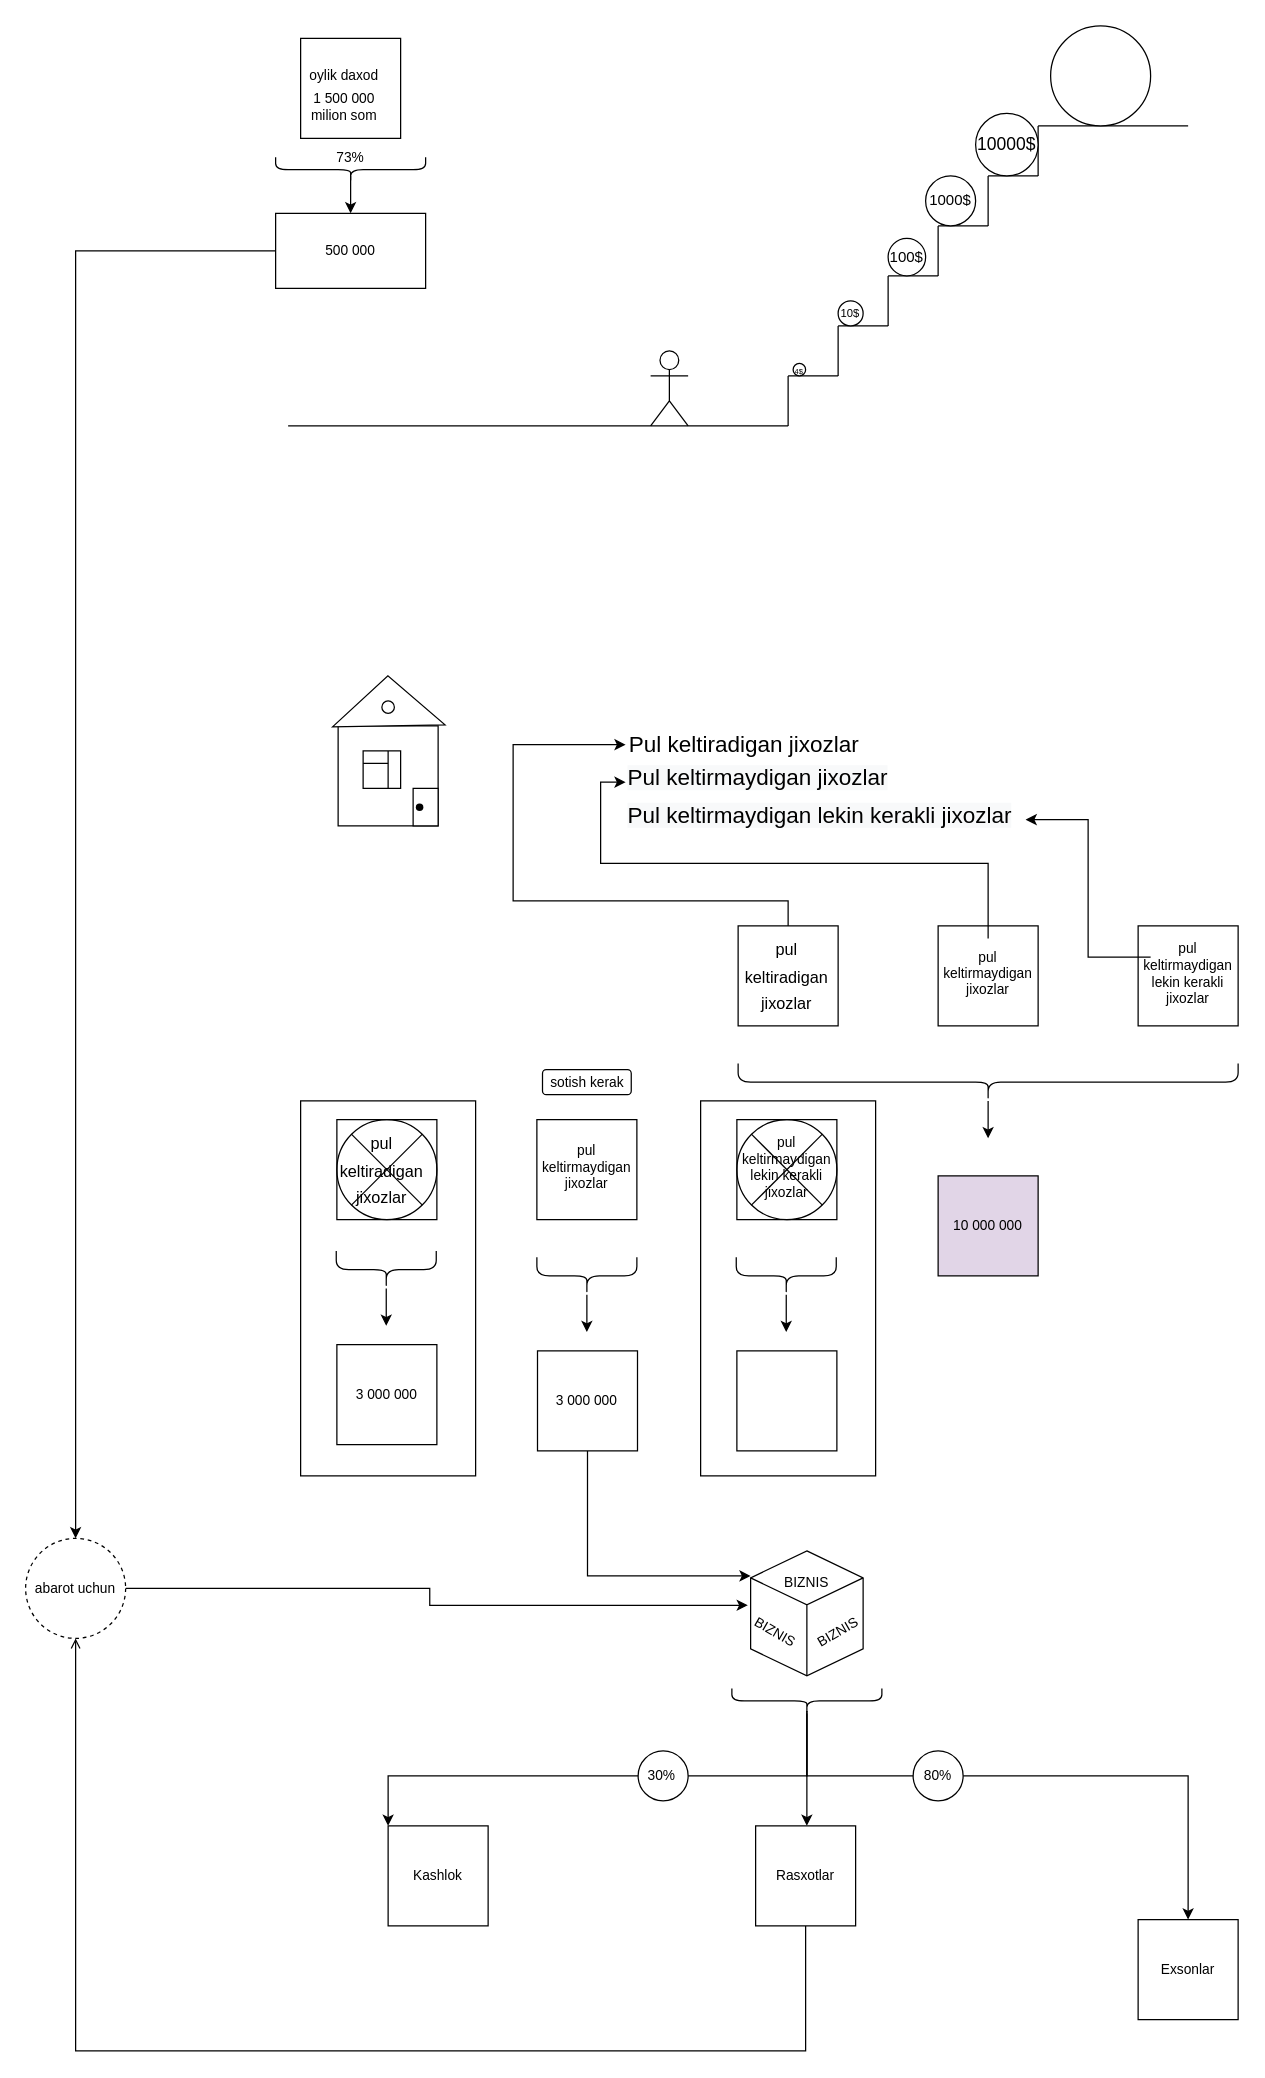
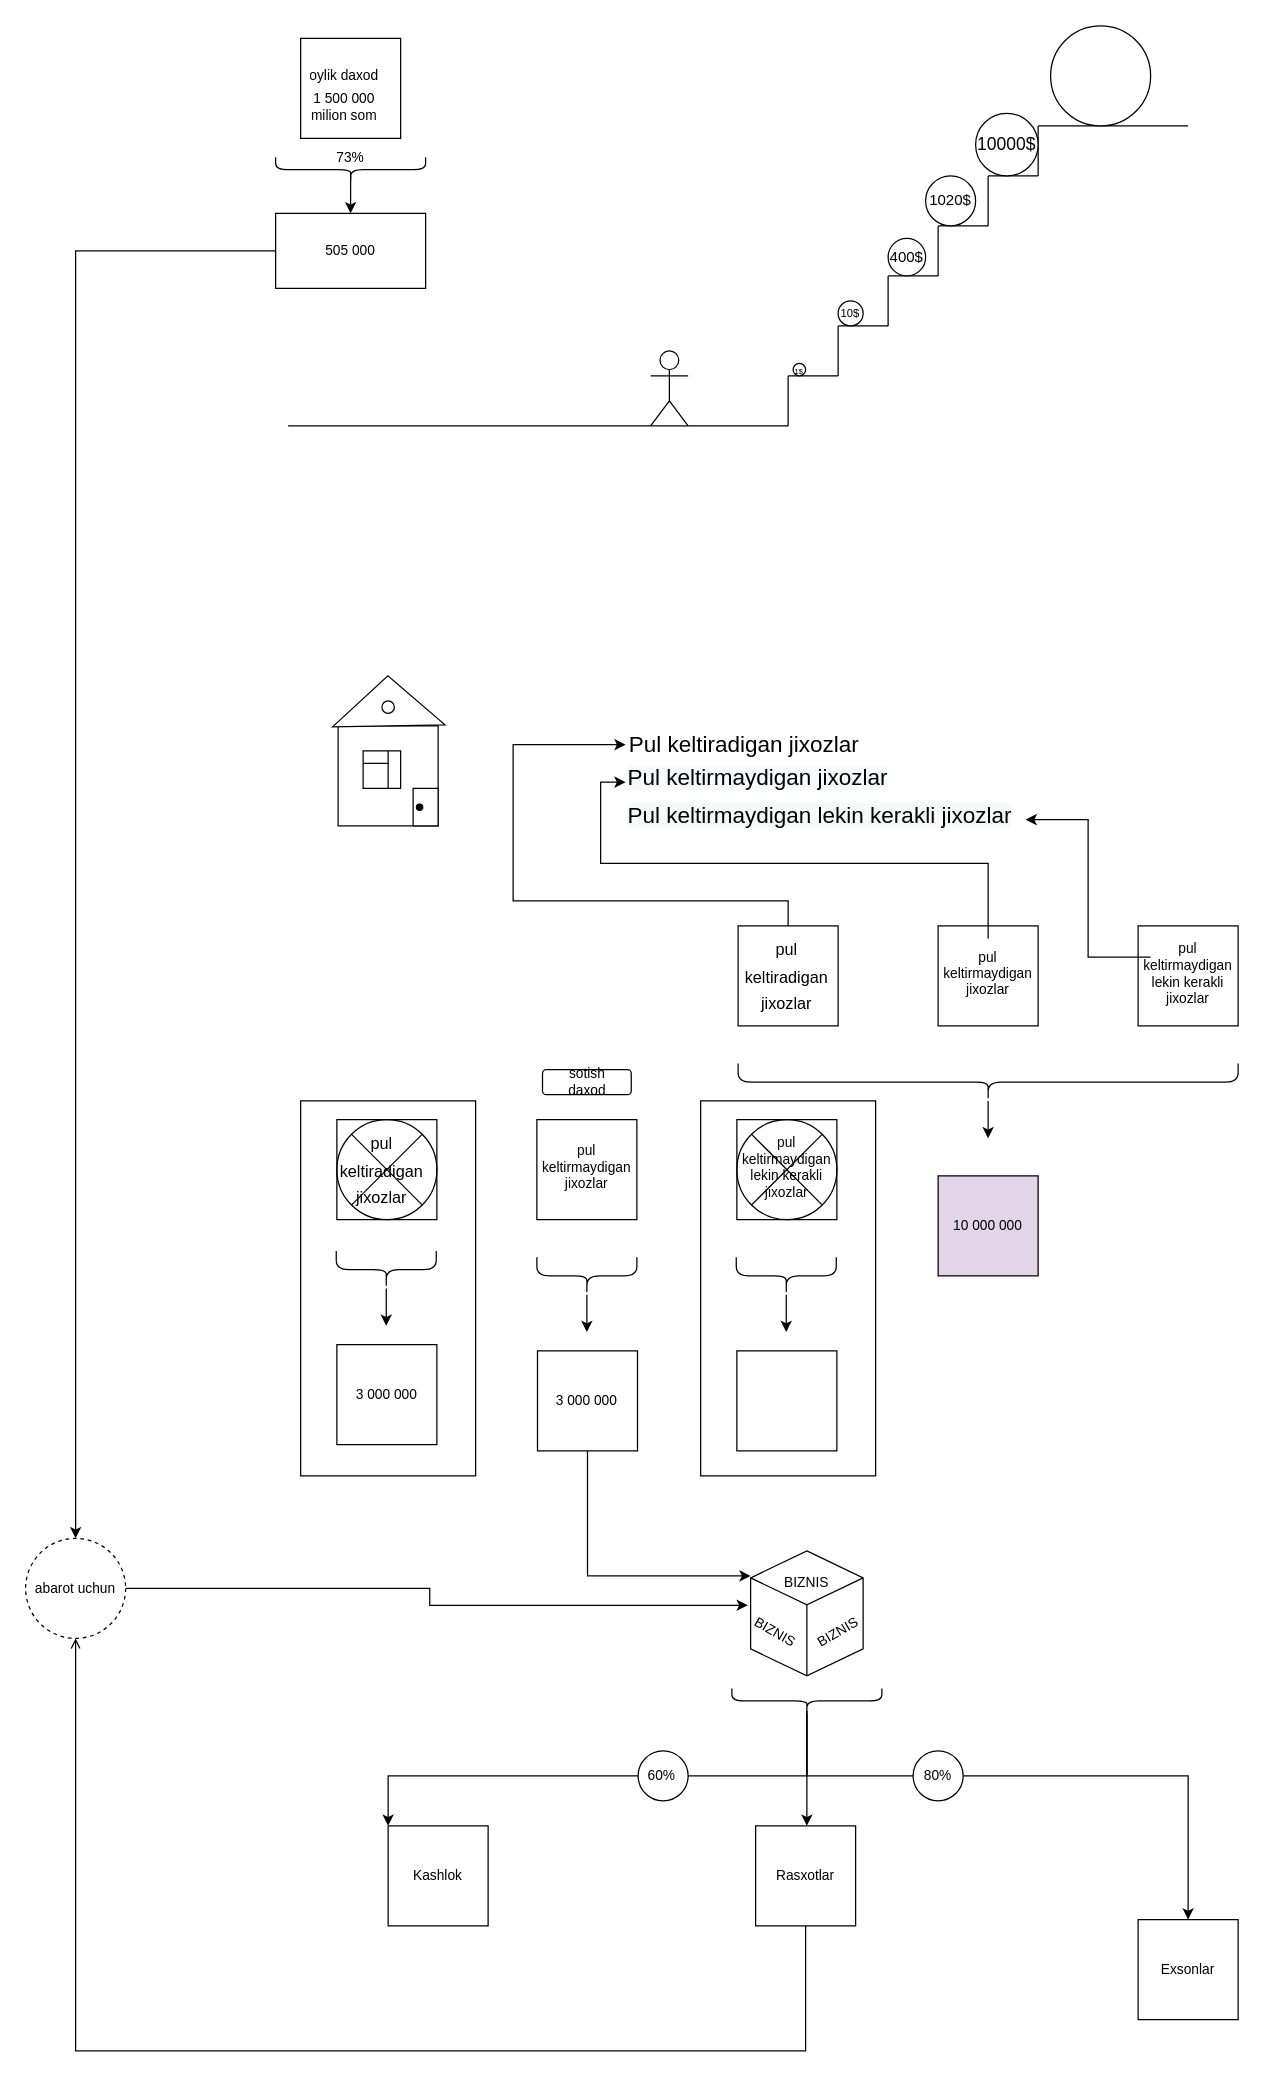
(951, 201) -> (951, 201)
(351, 251) -> (351, 251)
(907, 257) -> (907, 257)
(799, 369) -> (799, 369)
(588, 1082) -> (588, 1082)
(662, 1776) -> (662, 1776)
